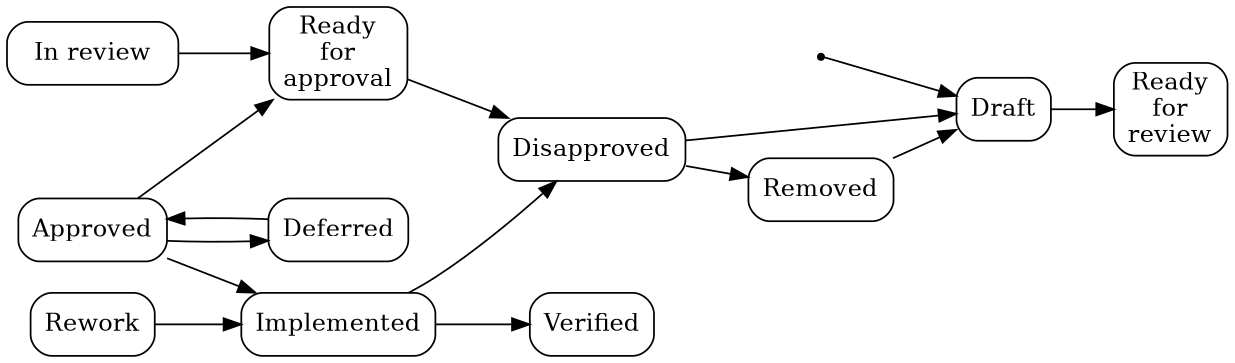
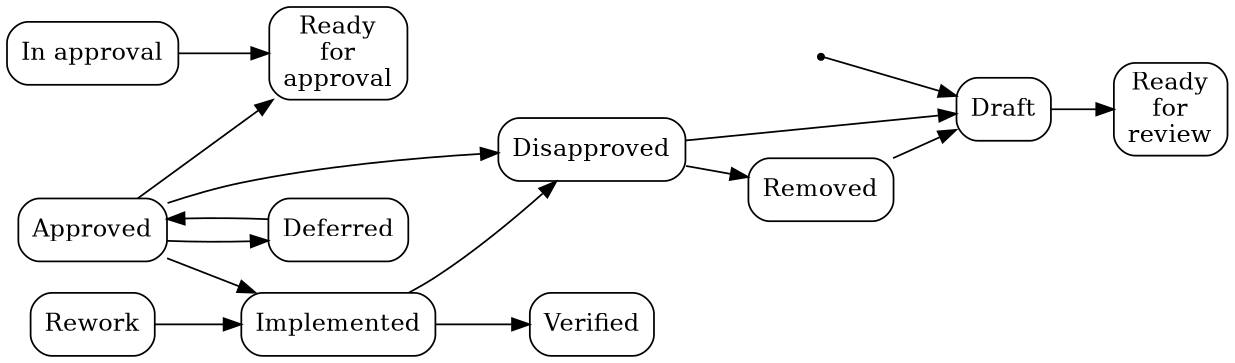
(93, 53) -> (93, 53)
(449, 95) -> (323, 169)
